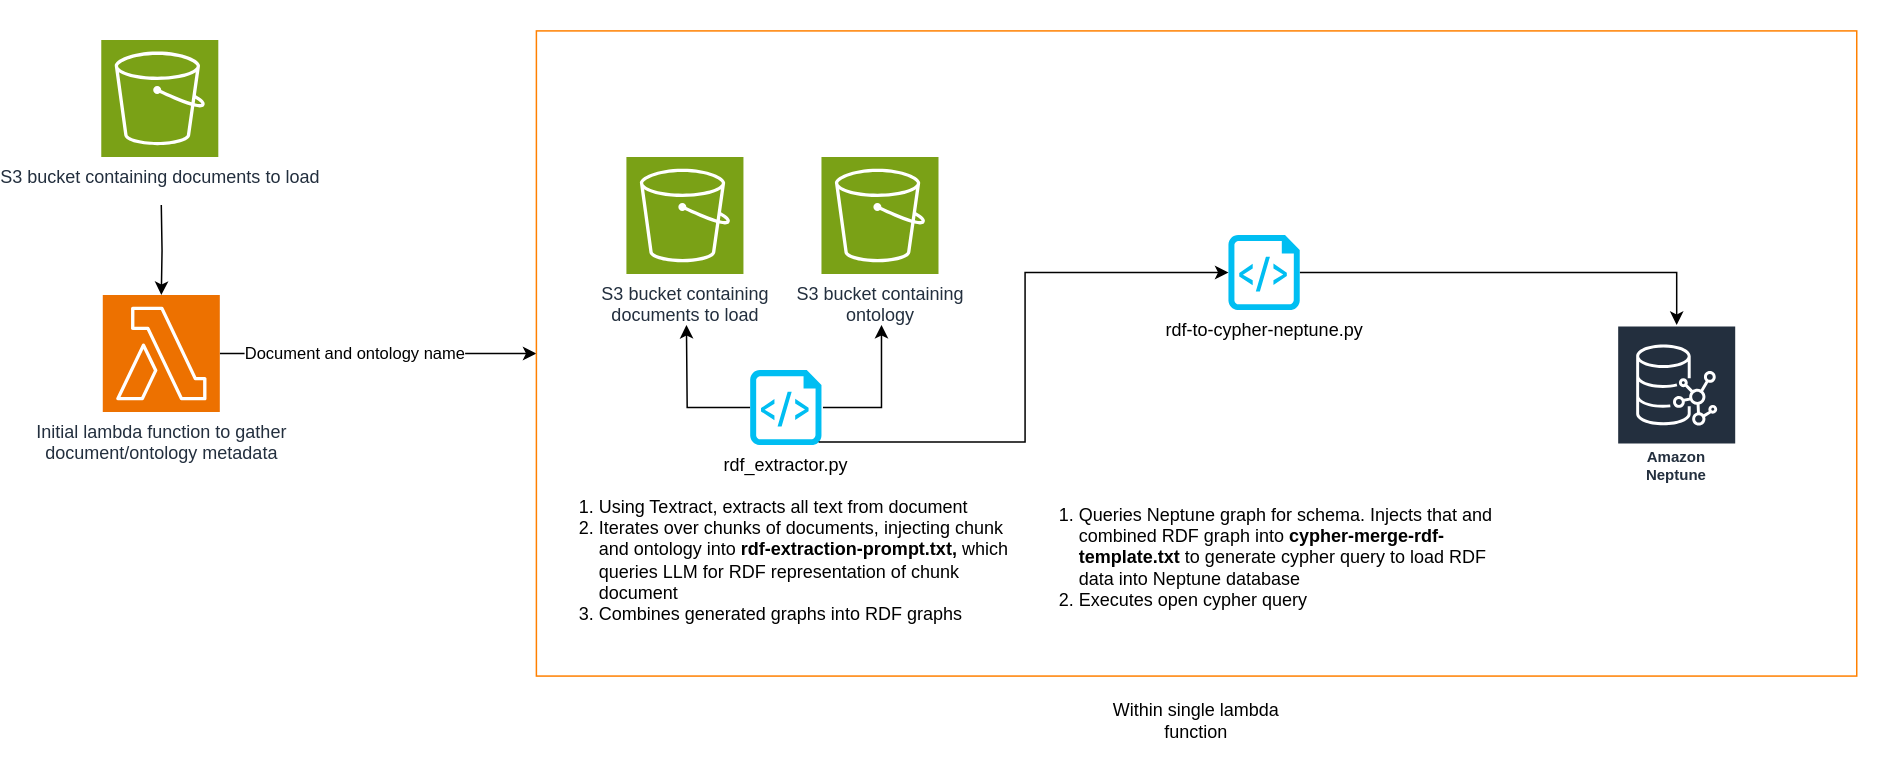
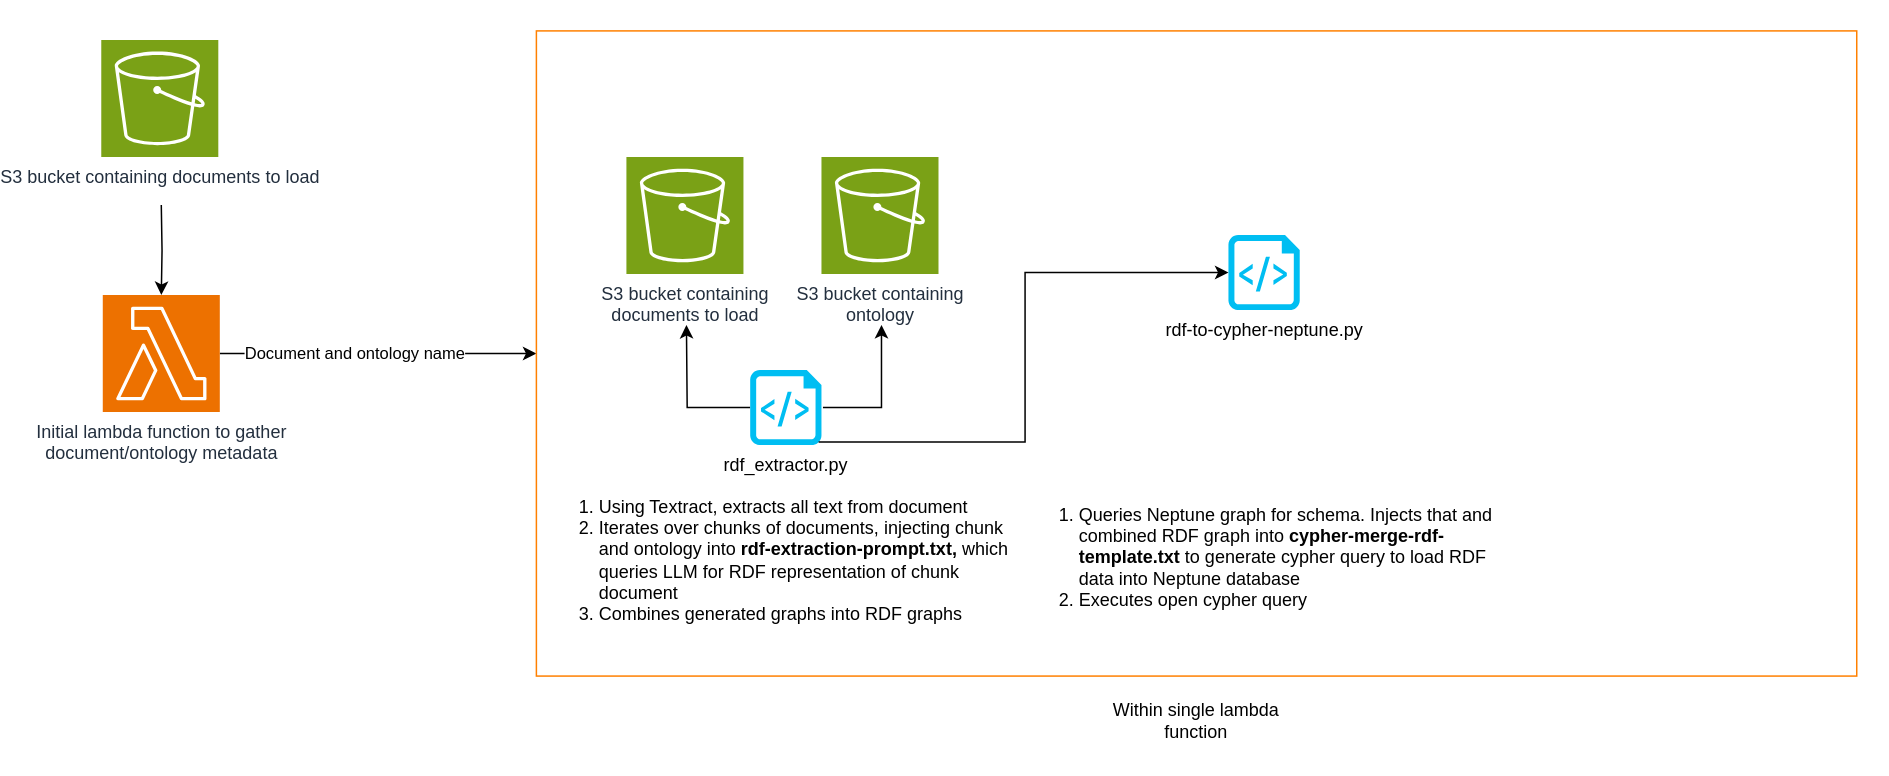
(1509, 272) -> none
(1676, 407) -> none
